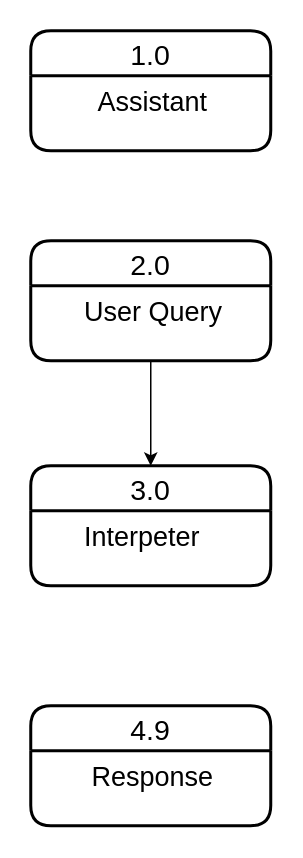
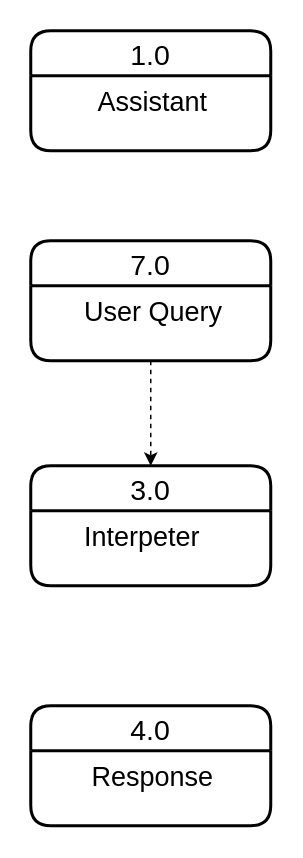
(150, 266) -> (150, 266)
(151, 407) -> (151, 407)
(150, 731) -> (150, 731)
